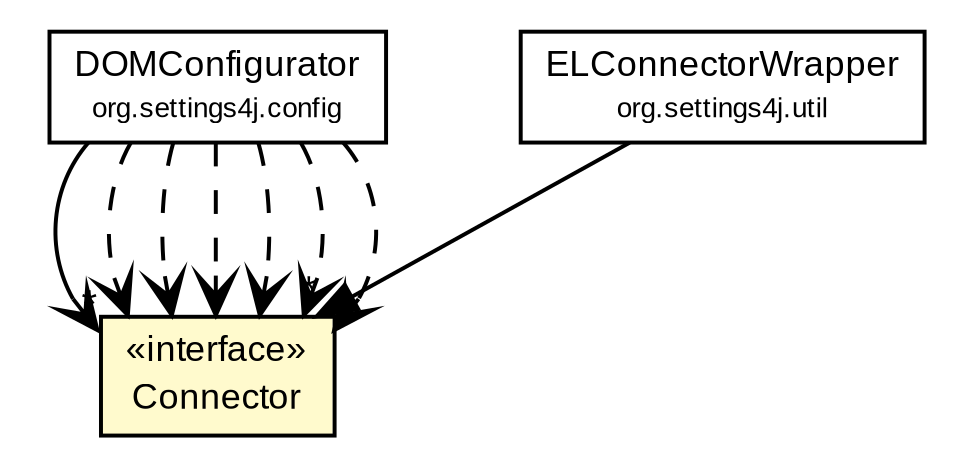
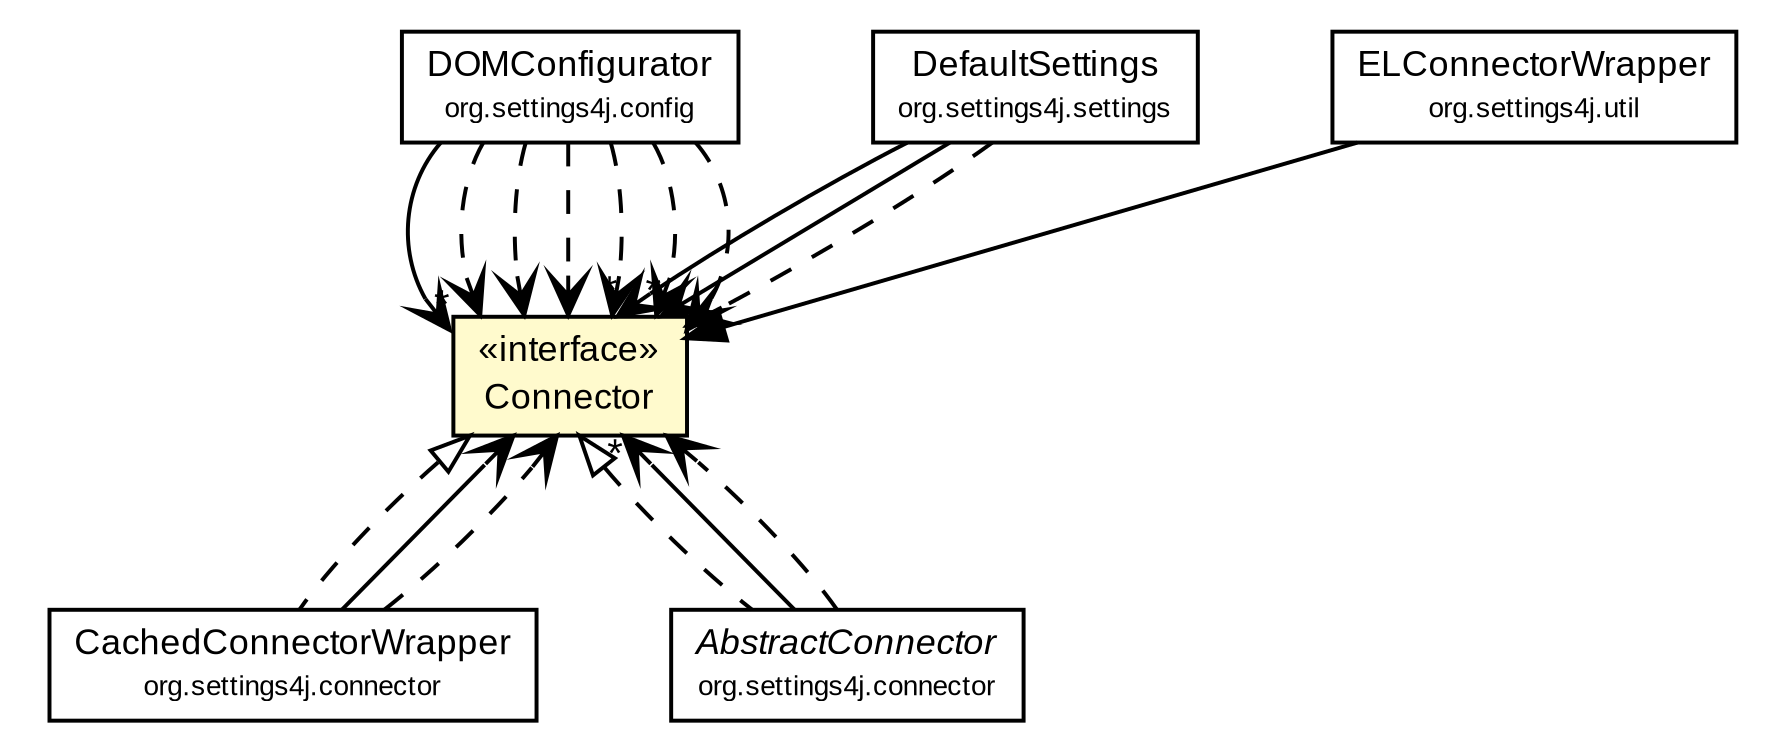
none -> (1035, 87)
none -> (291, 665)
none -> (845, 665)
